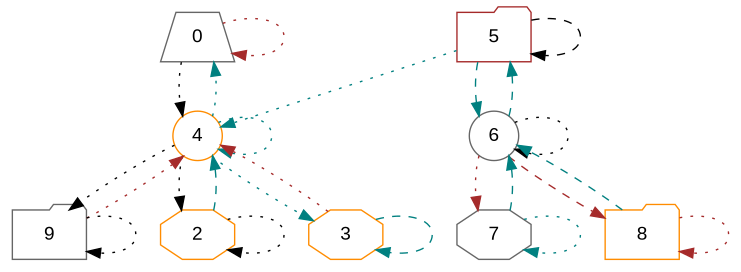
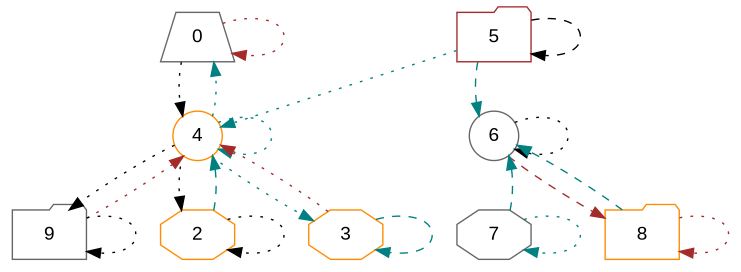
(512, 96) -> none
(476, 176) -> none
